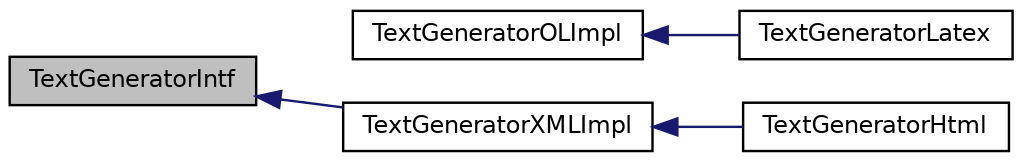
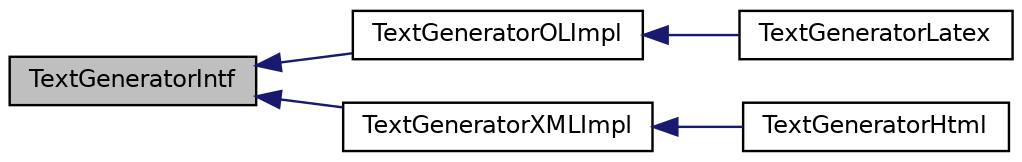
none -> (316, 58)
